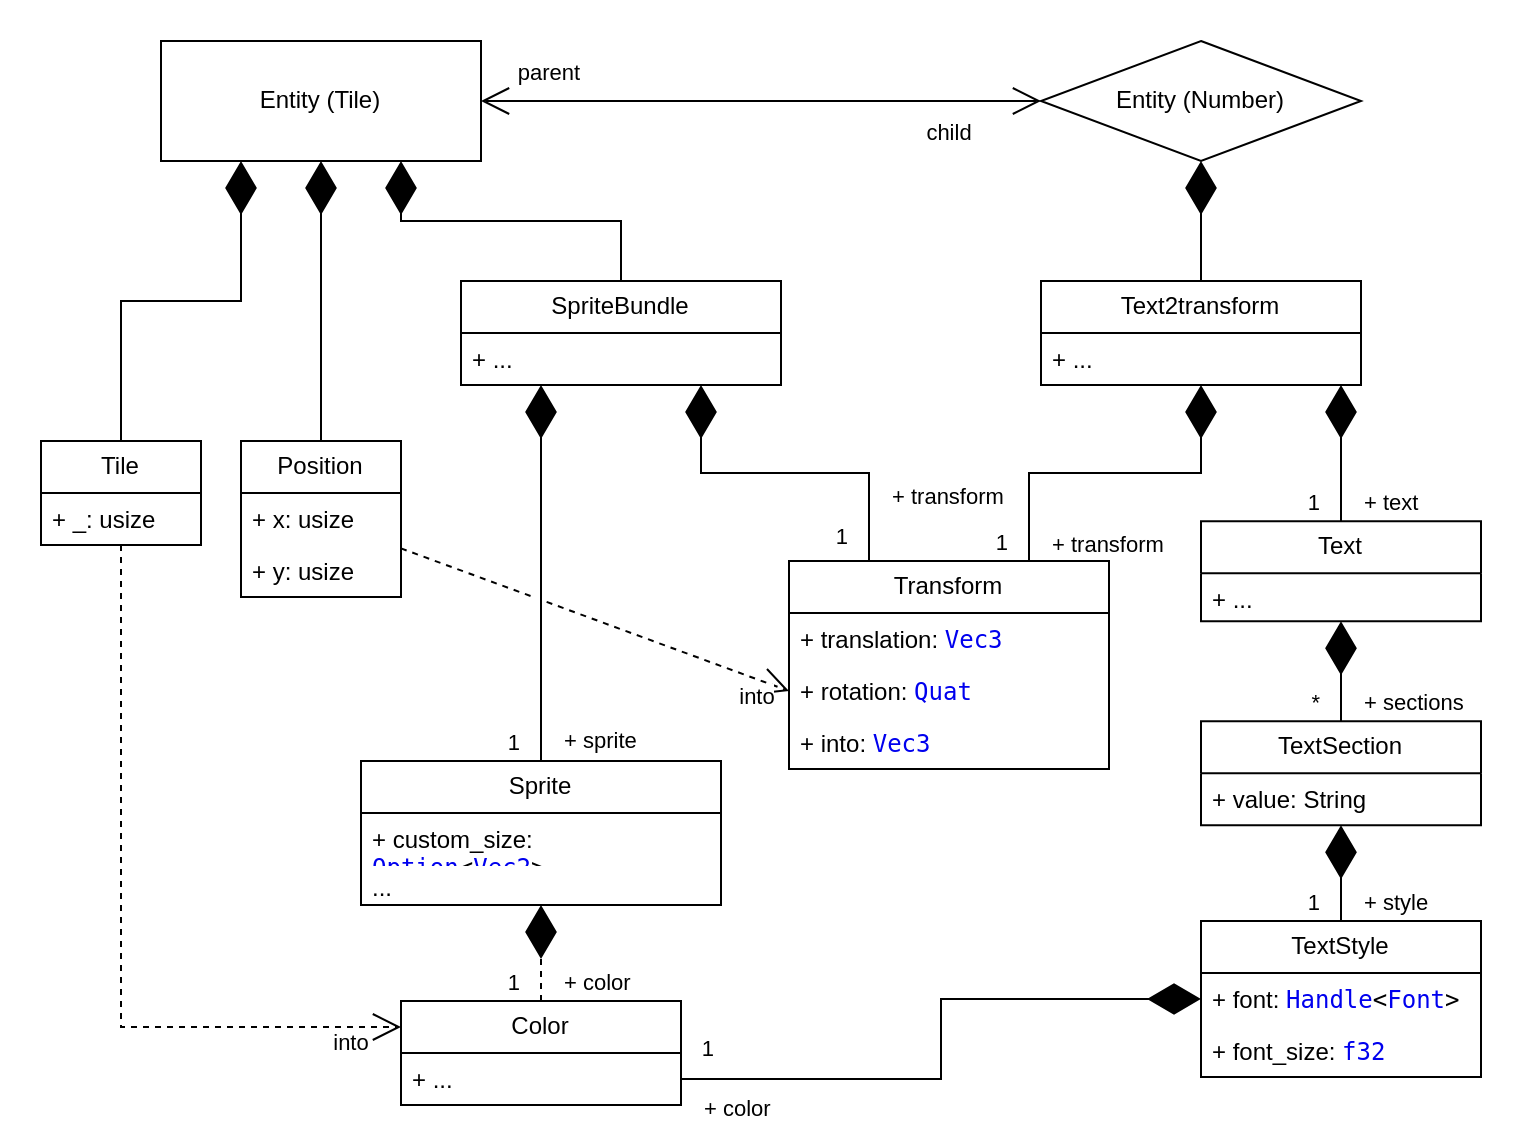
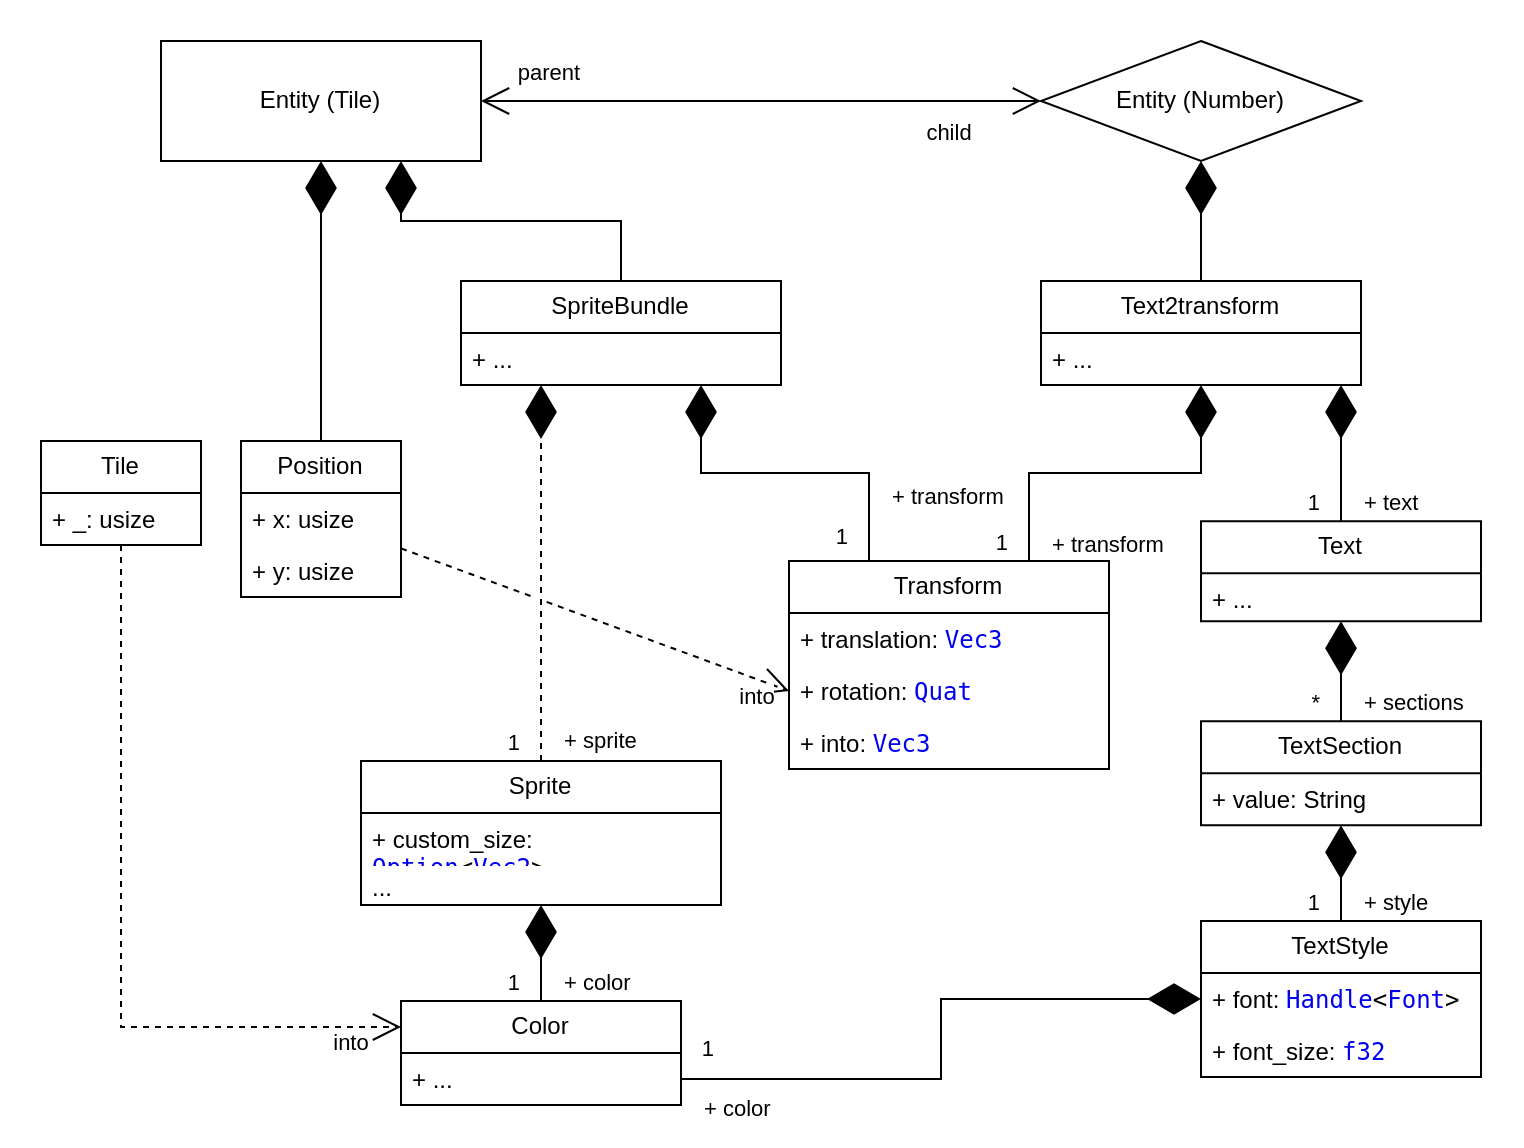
(156, 301) -> none
(541, 596) -> (541, 596)
(541, 972) -> (541, 972)
